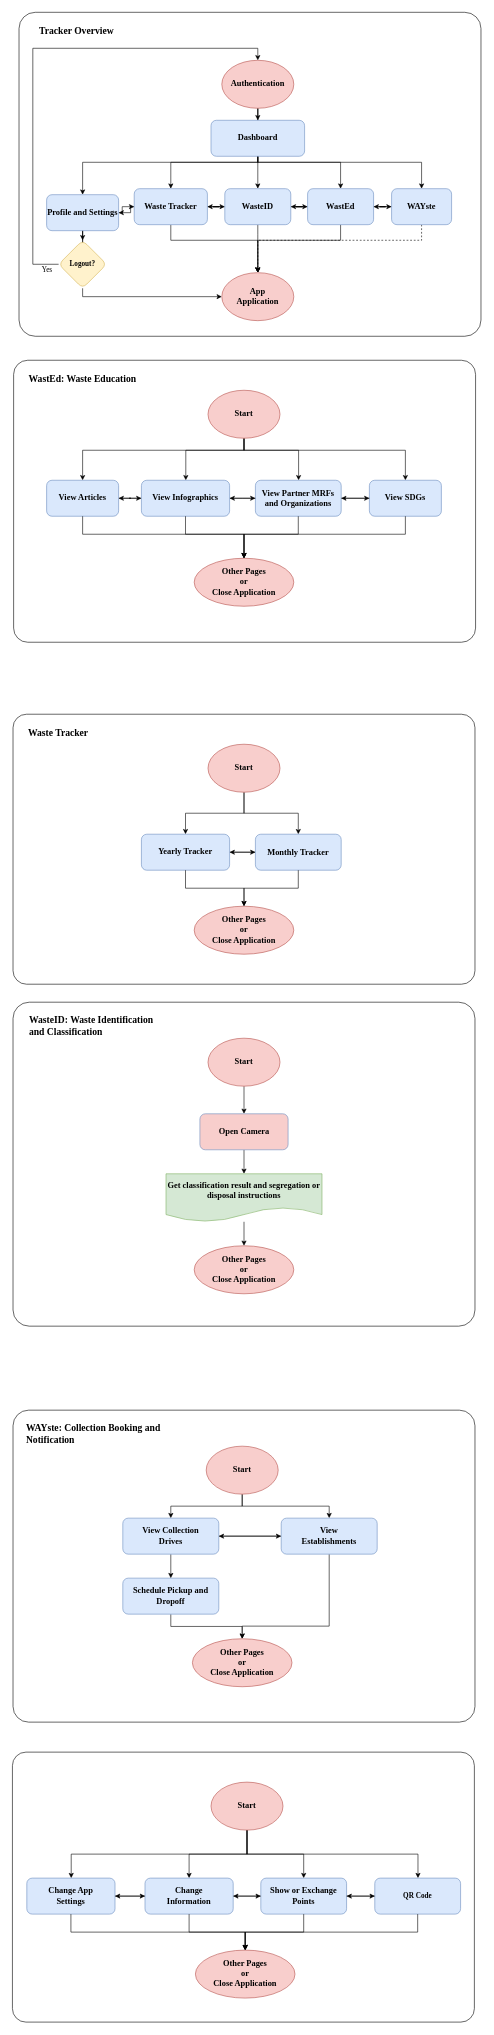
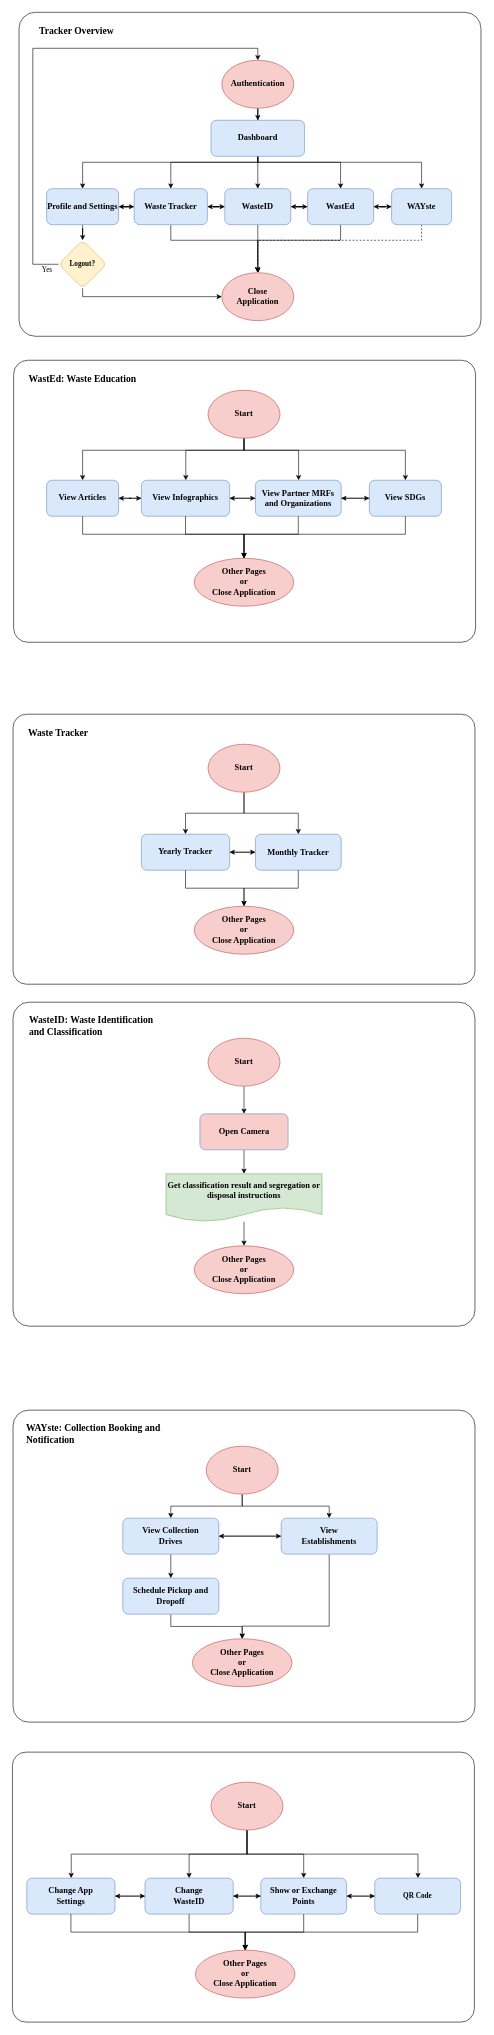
(83, 213) -> (83, 207)
(258, 297) -> (258, 297)
(189, 1896) -> (189, 1896)
